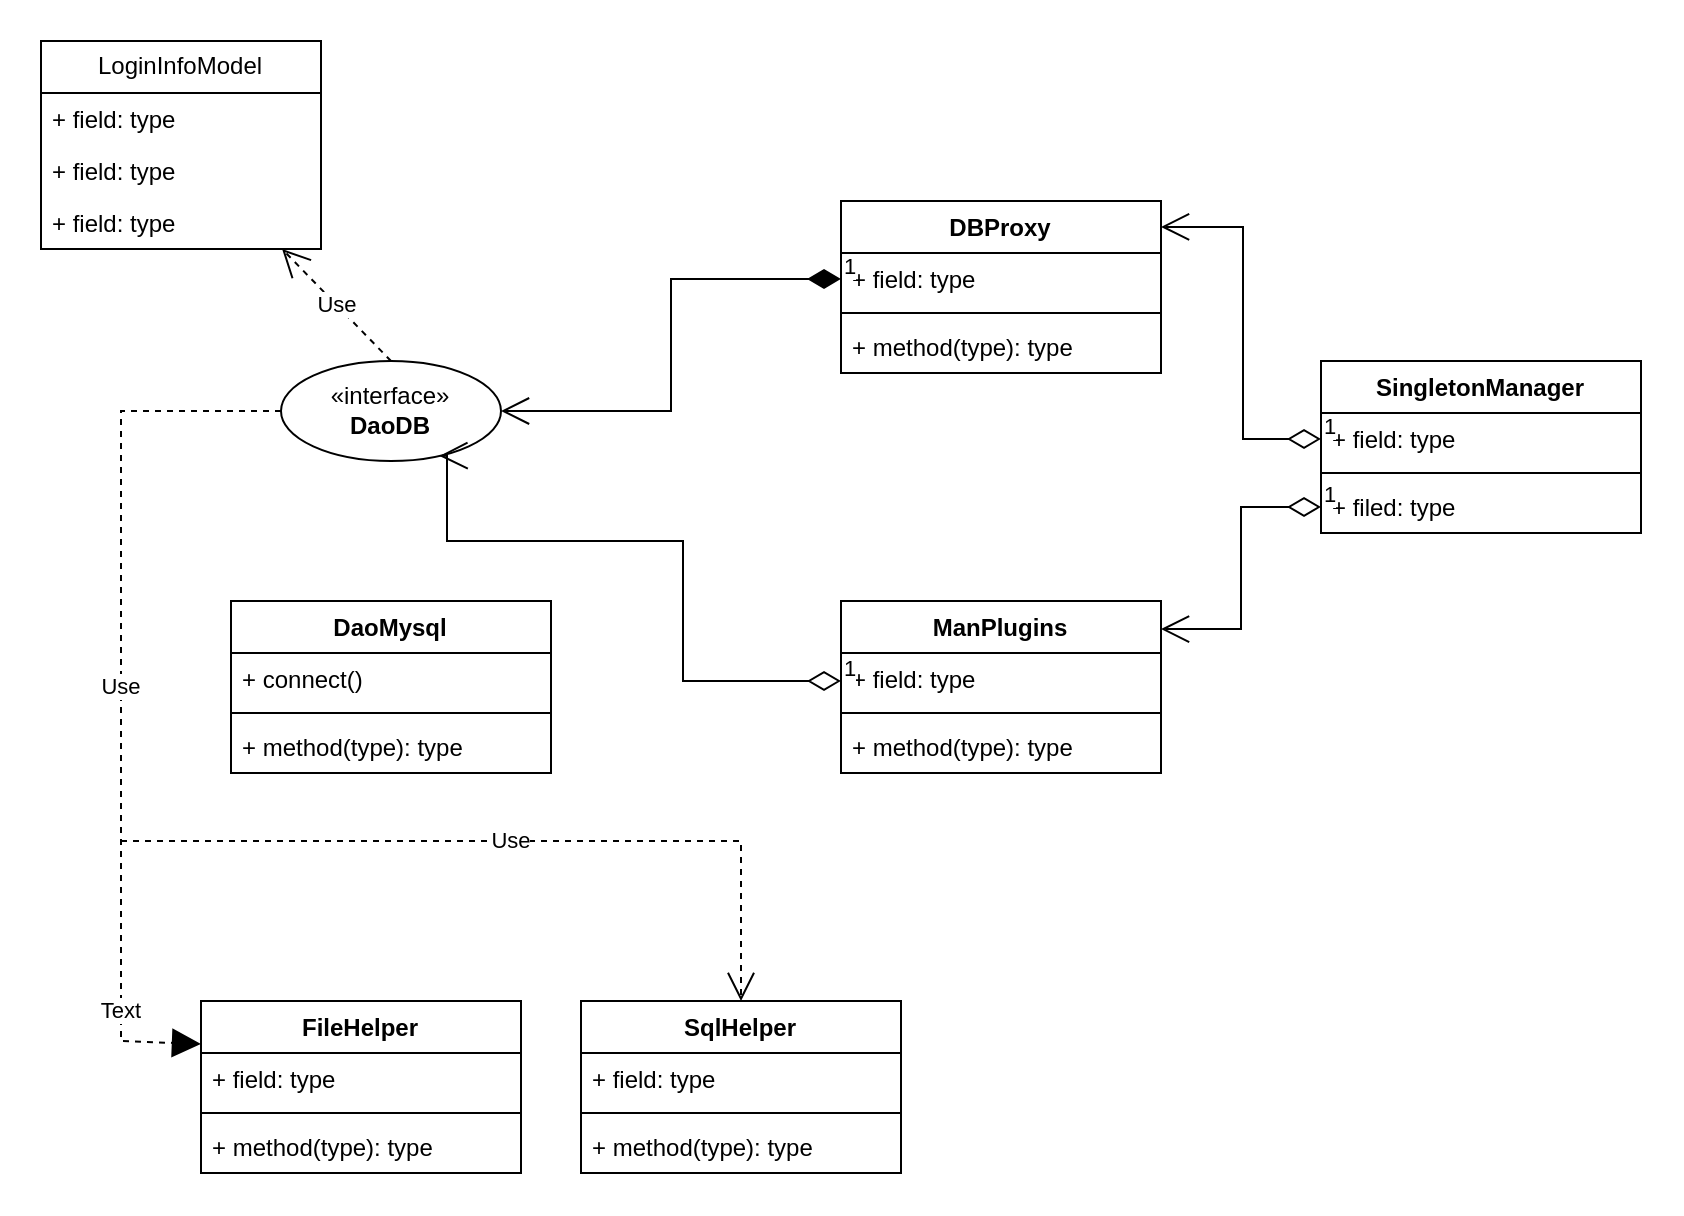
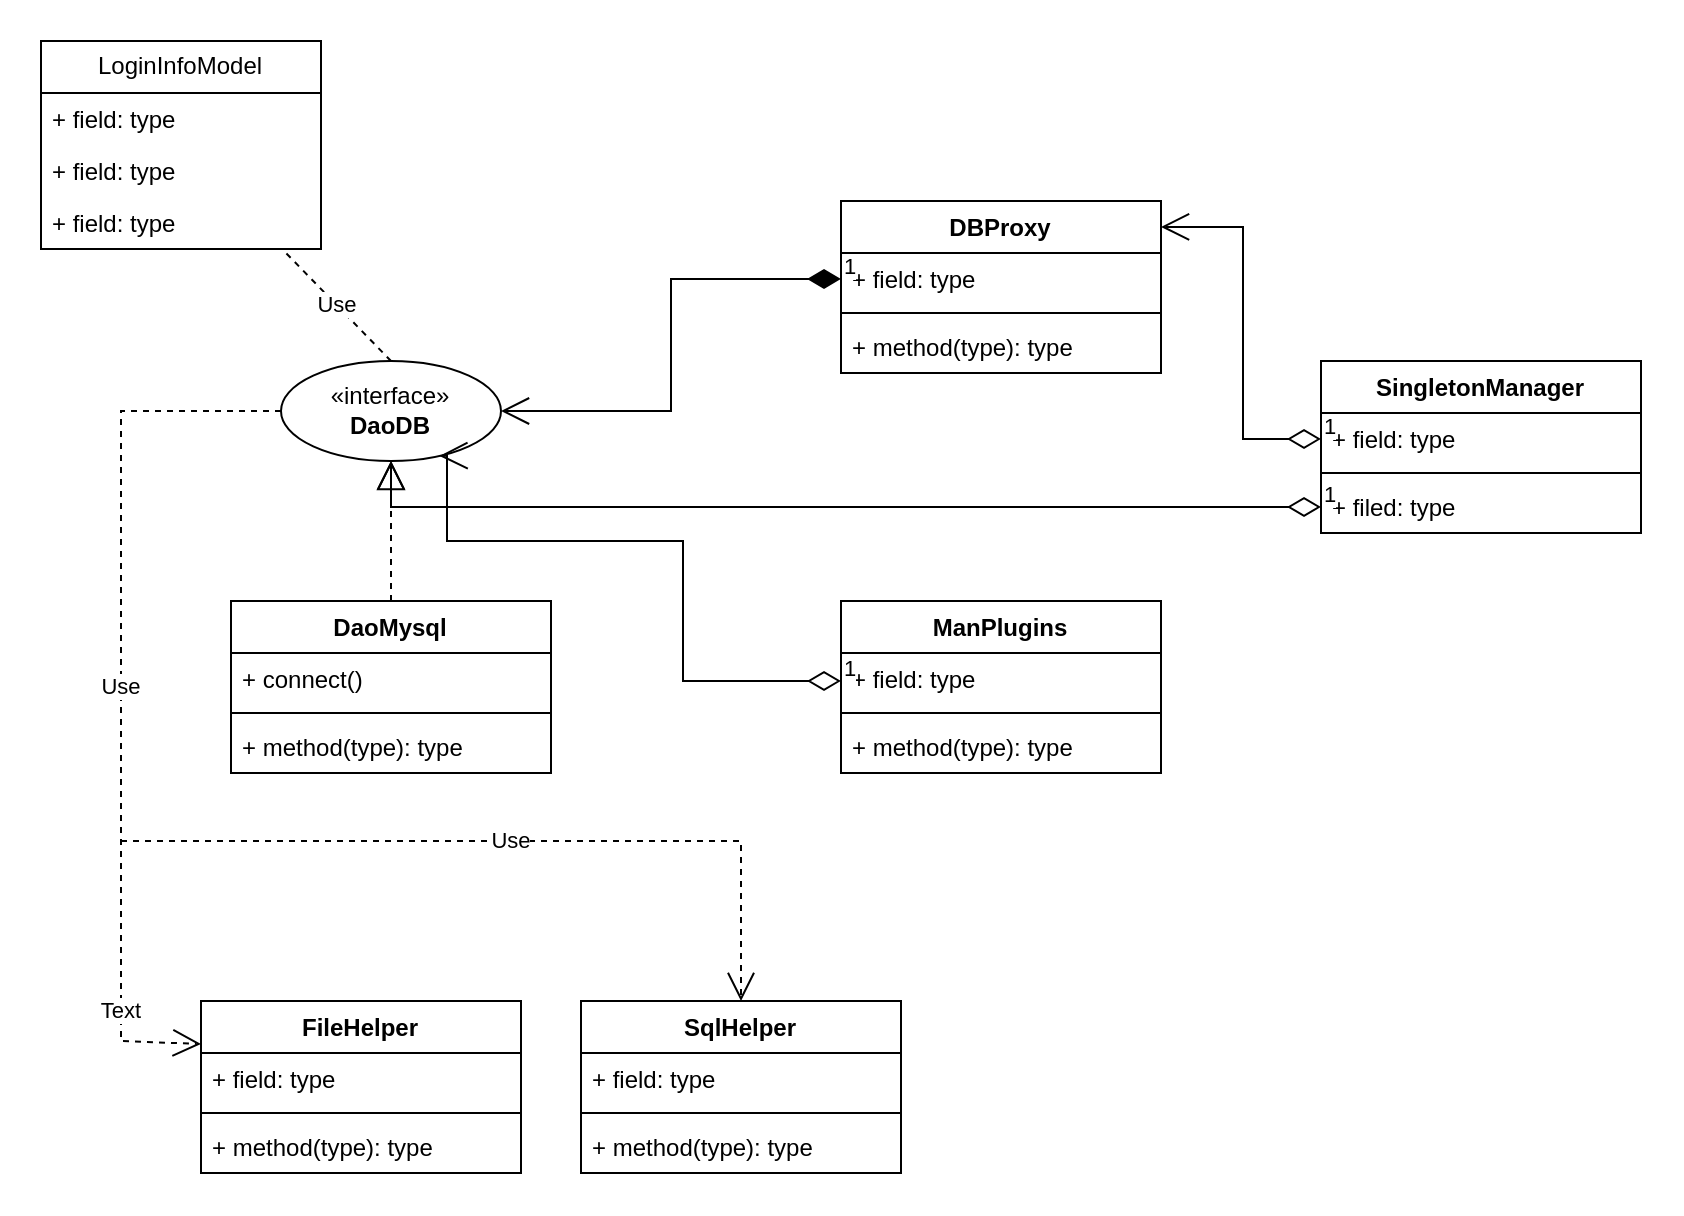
(287, 254) -> (286, 253)
none -> (391, 557)
(1241, 604) -> (819, 507)
(171, 1043) -> (182, 1043)
